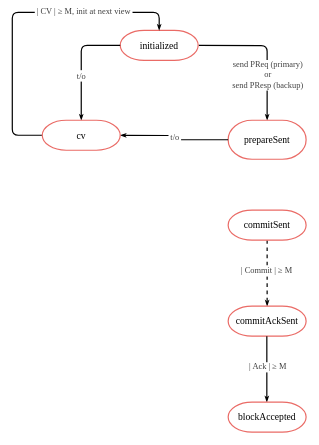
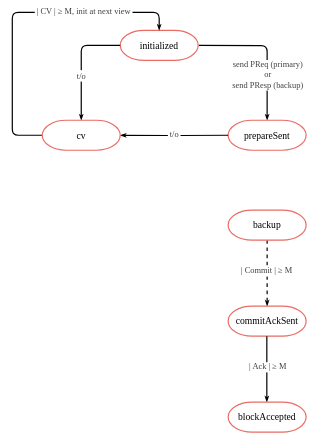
(267, 140) -> (267, 135)
(267, 225) -> (267, 225)
